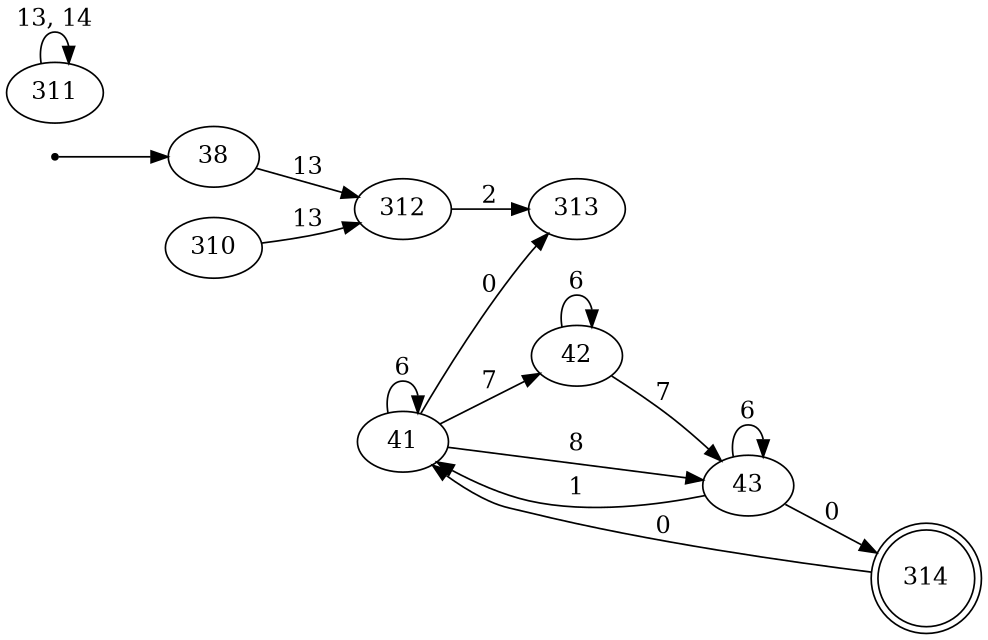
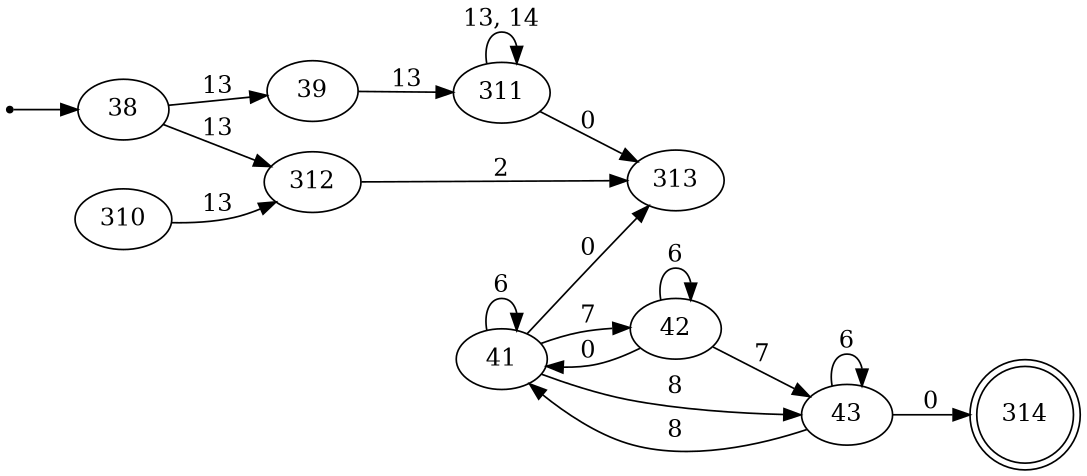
none -> (313, 91)
none -> (581, 133)
(577, 488) -> (676, 431)
(655, 539) -> (603, 363)
